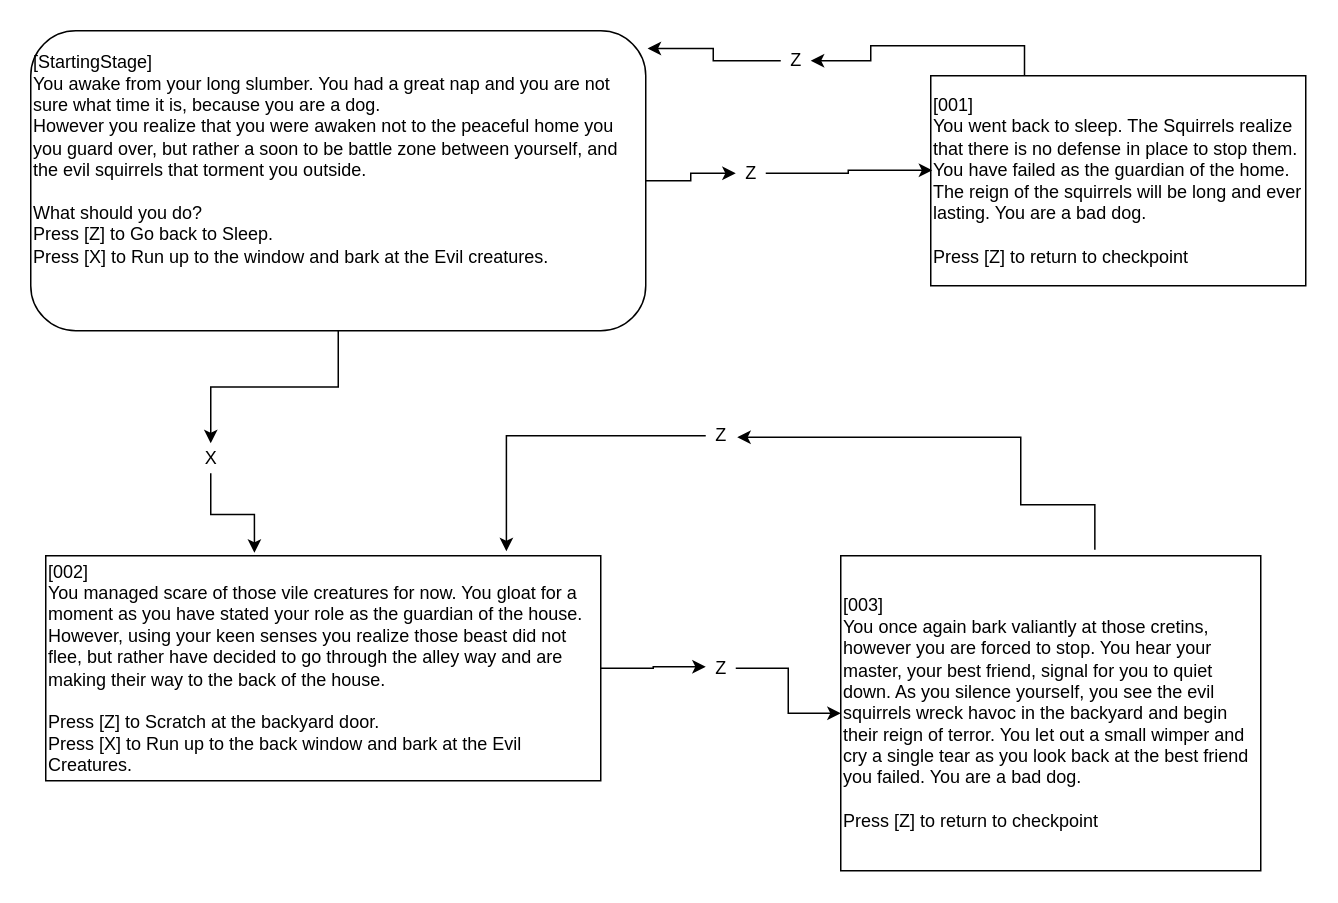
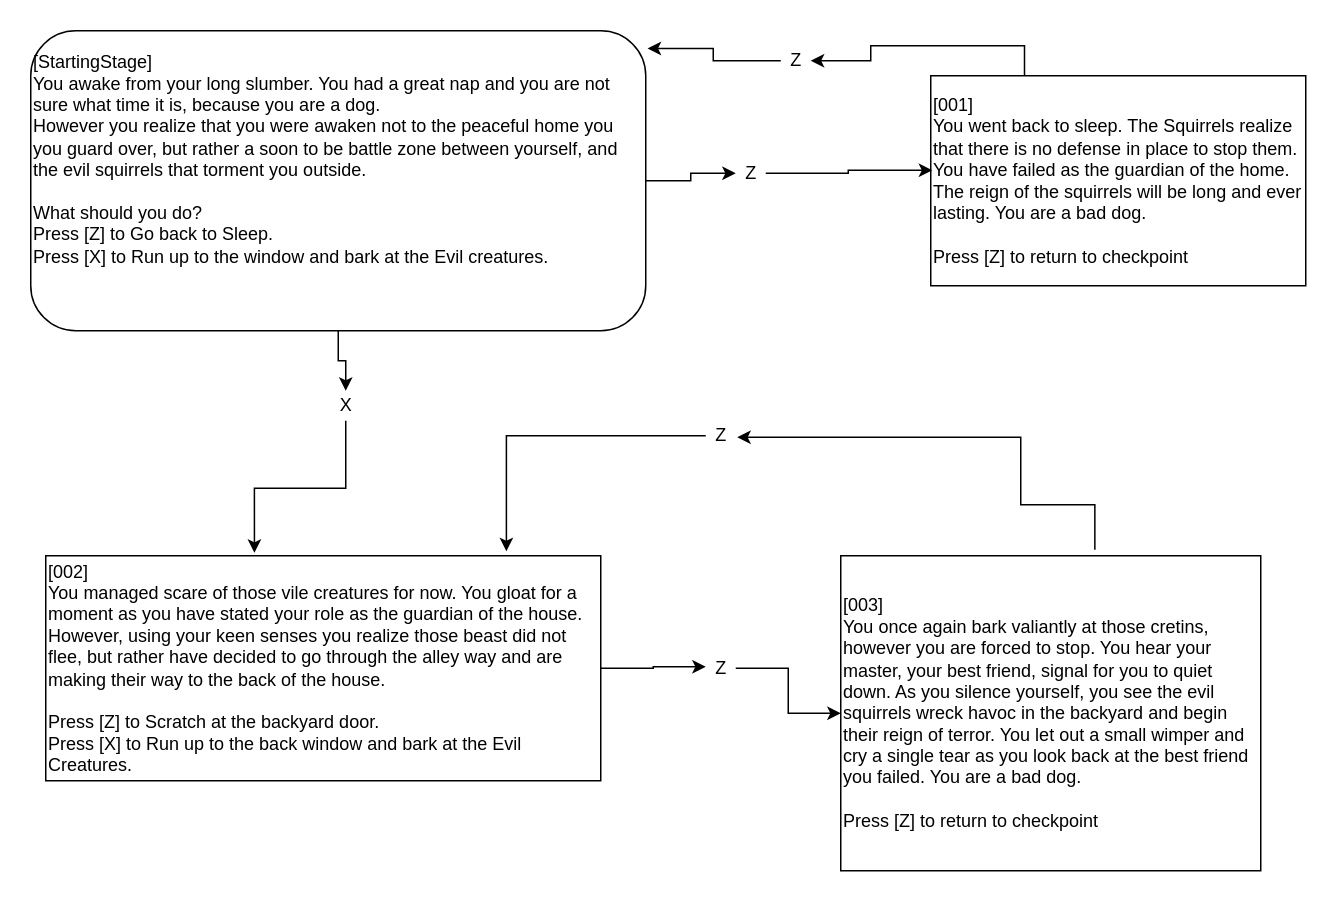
(211, 458) -> (346, 406)
